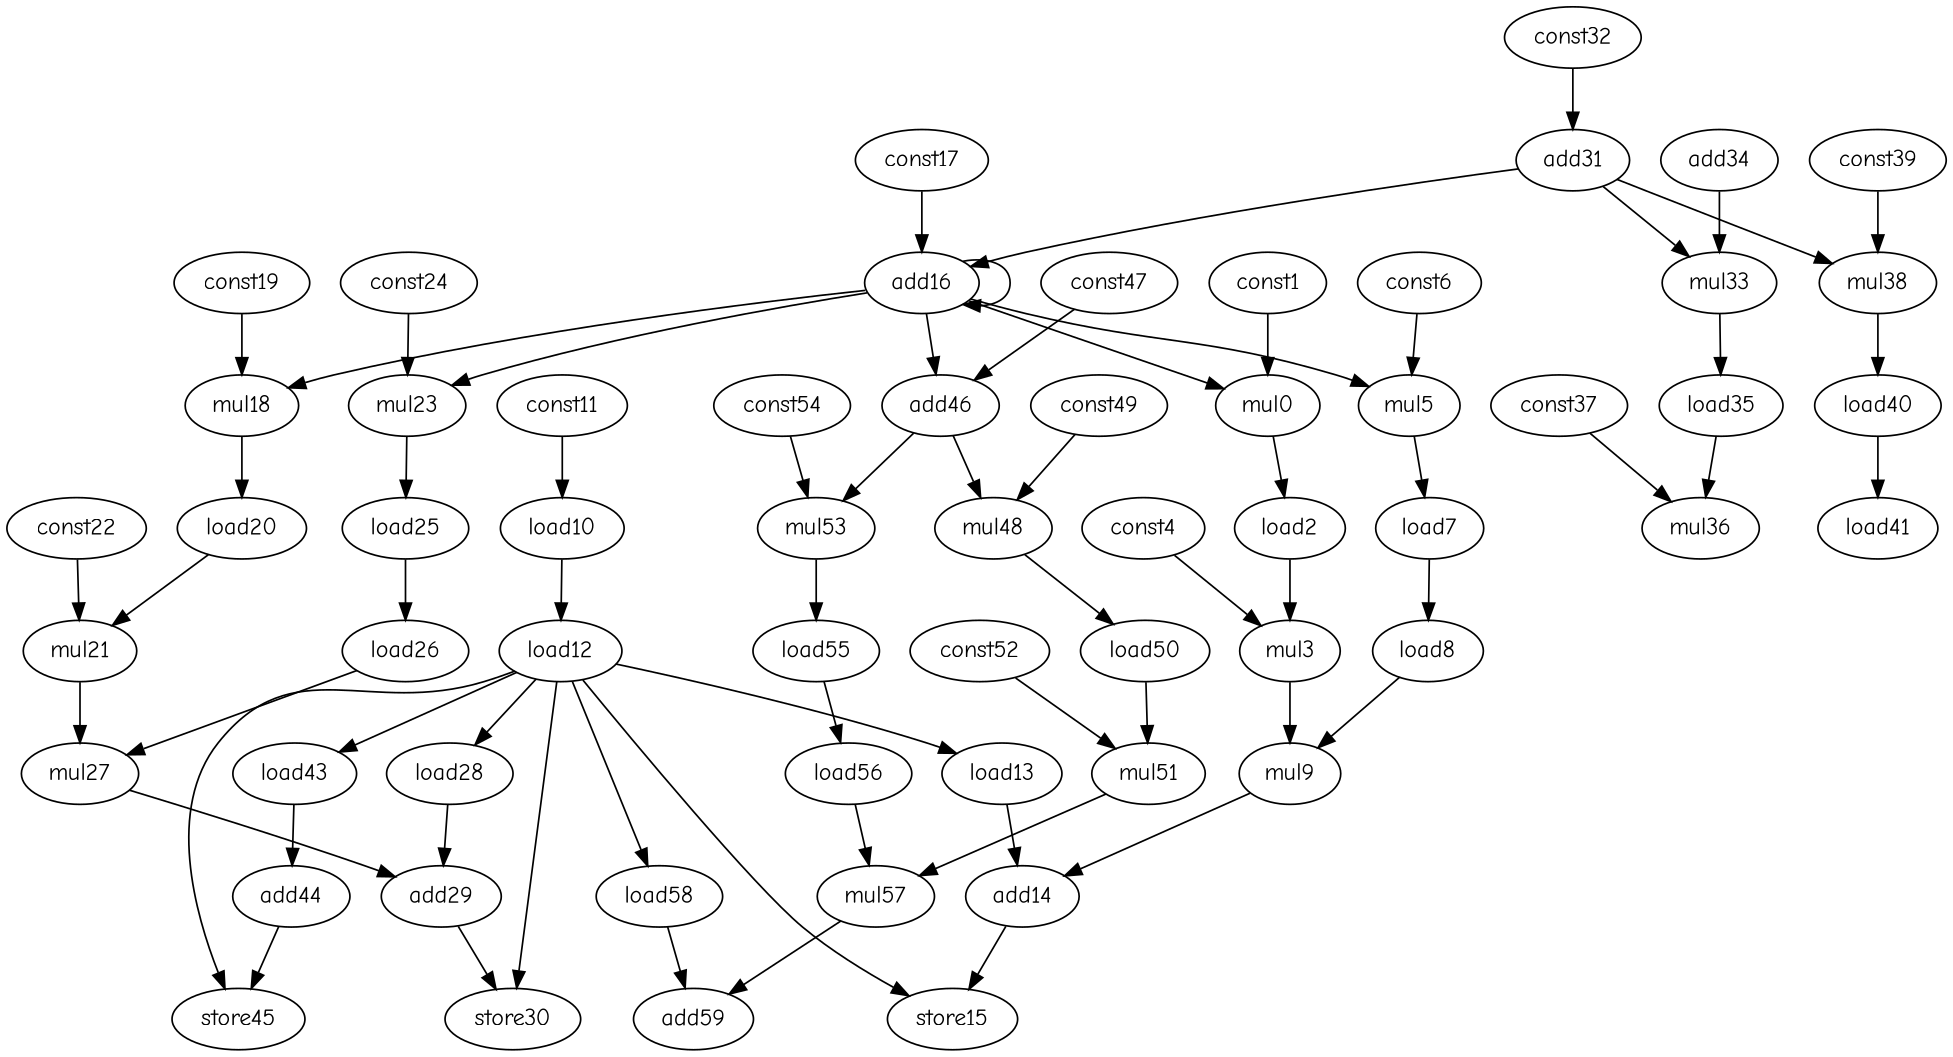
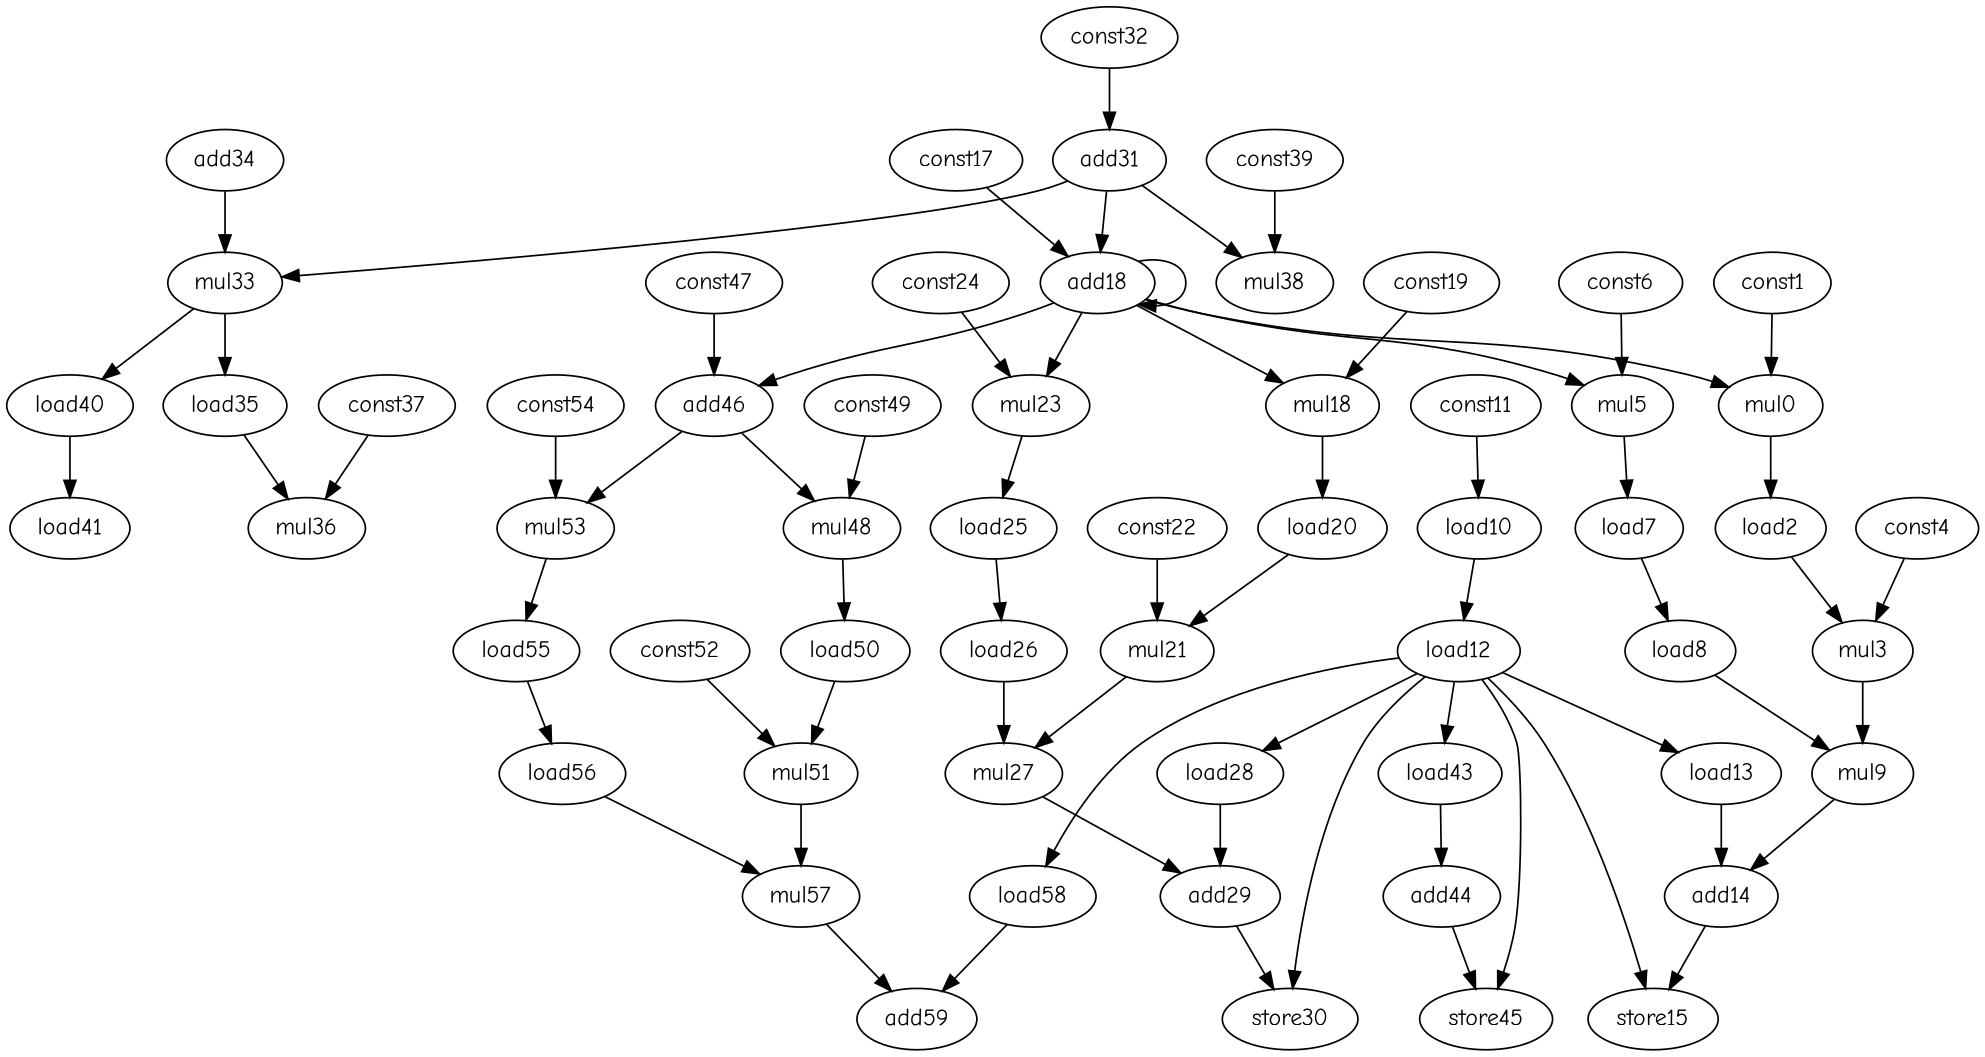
(922, 283) -> (1098, 283)
(1878, 336) -> (155, 338)
